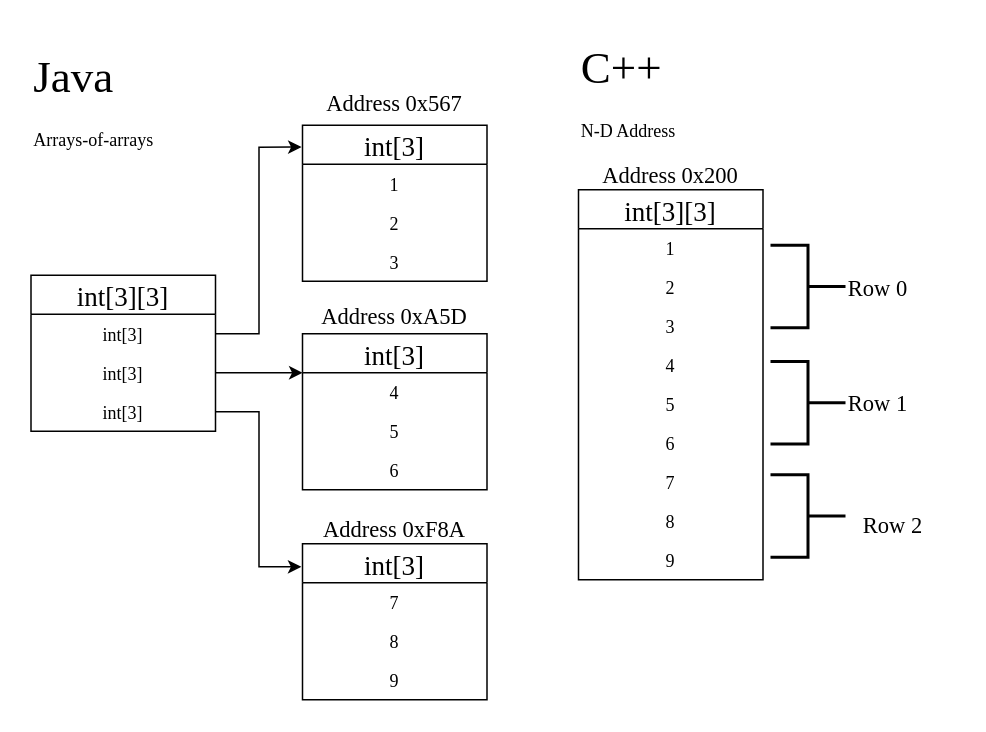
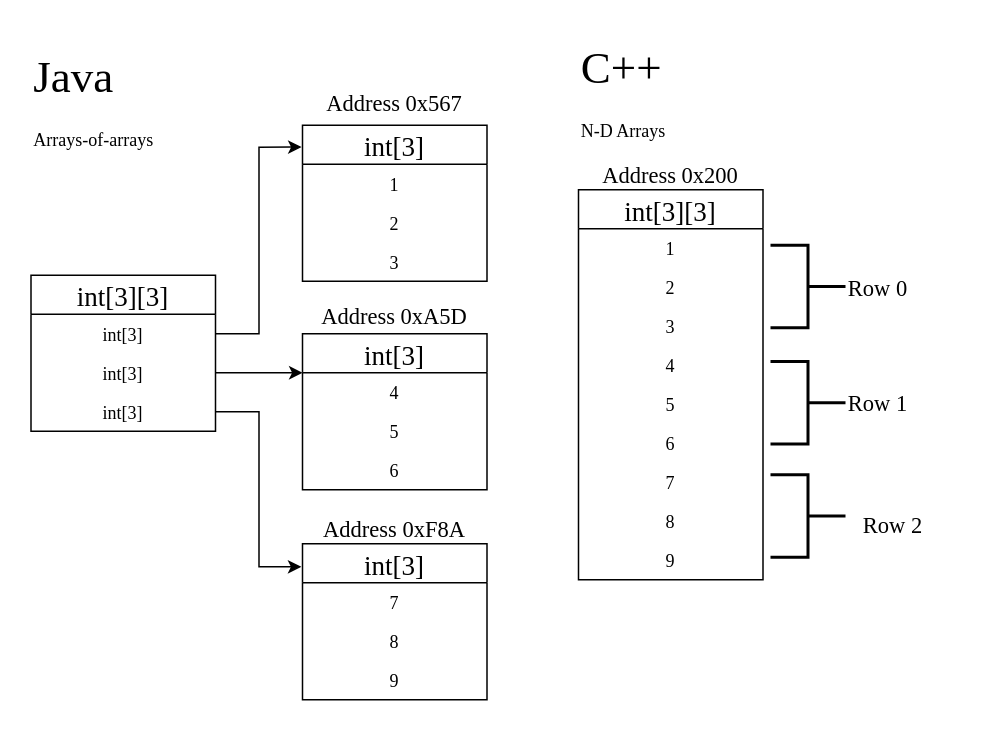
(683, 122) -> (683, 122)
